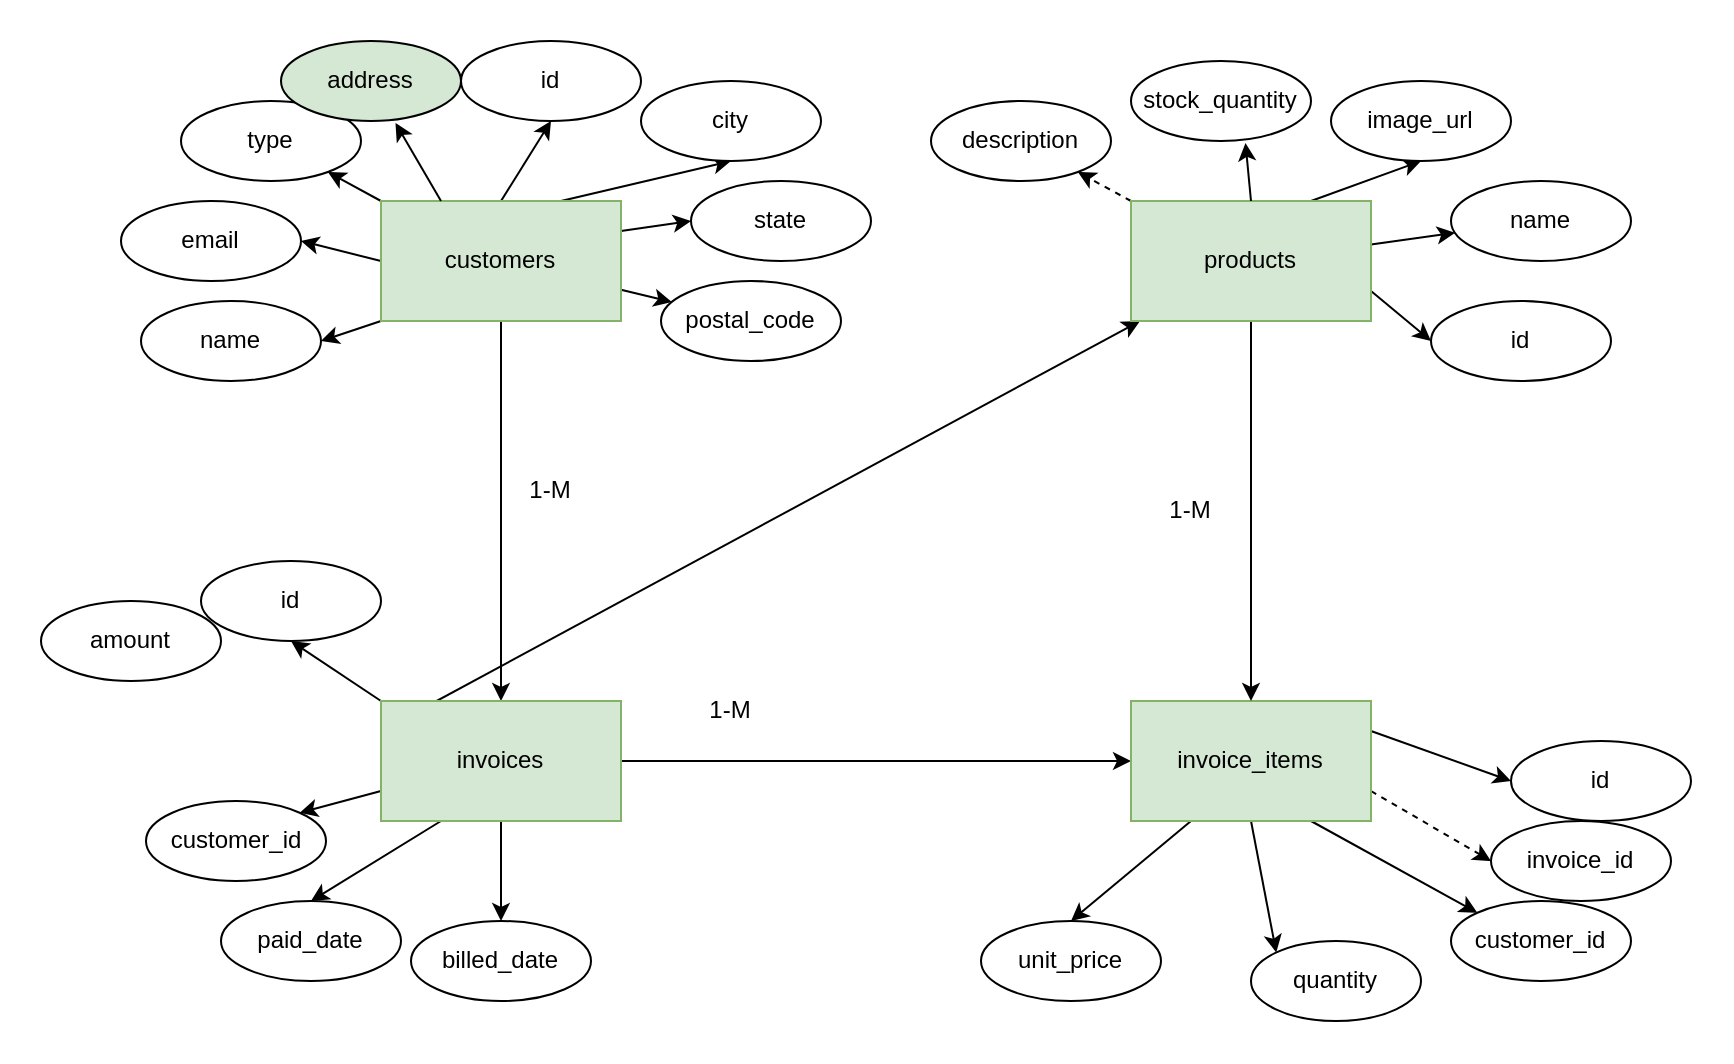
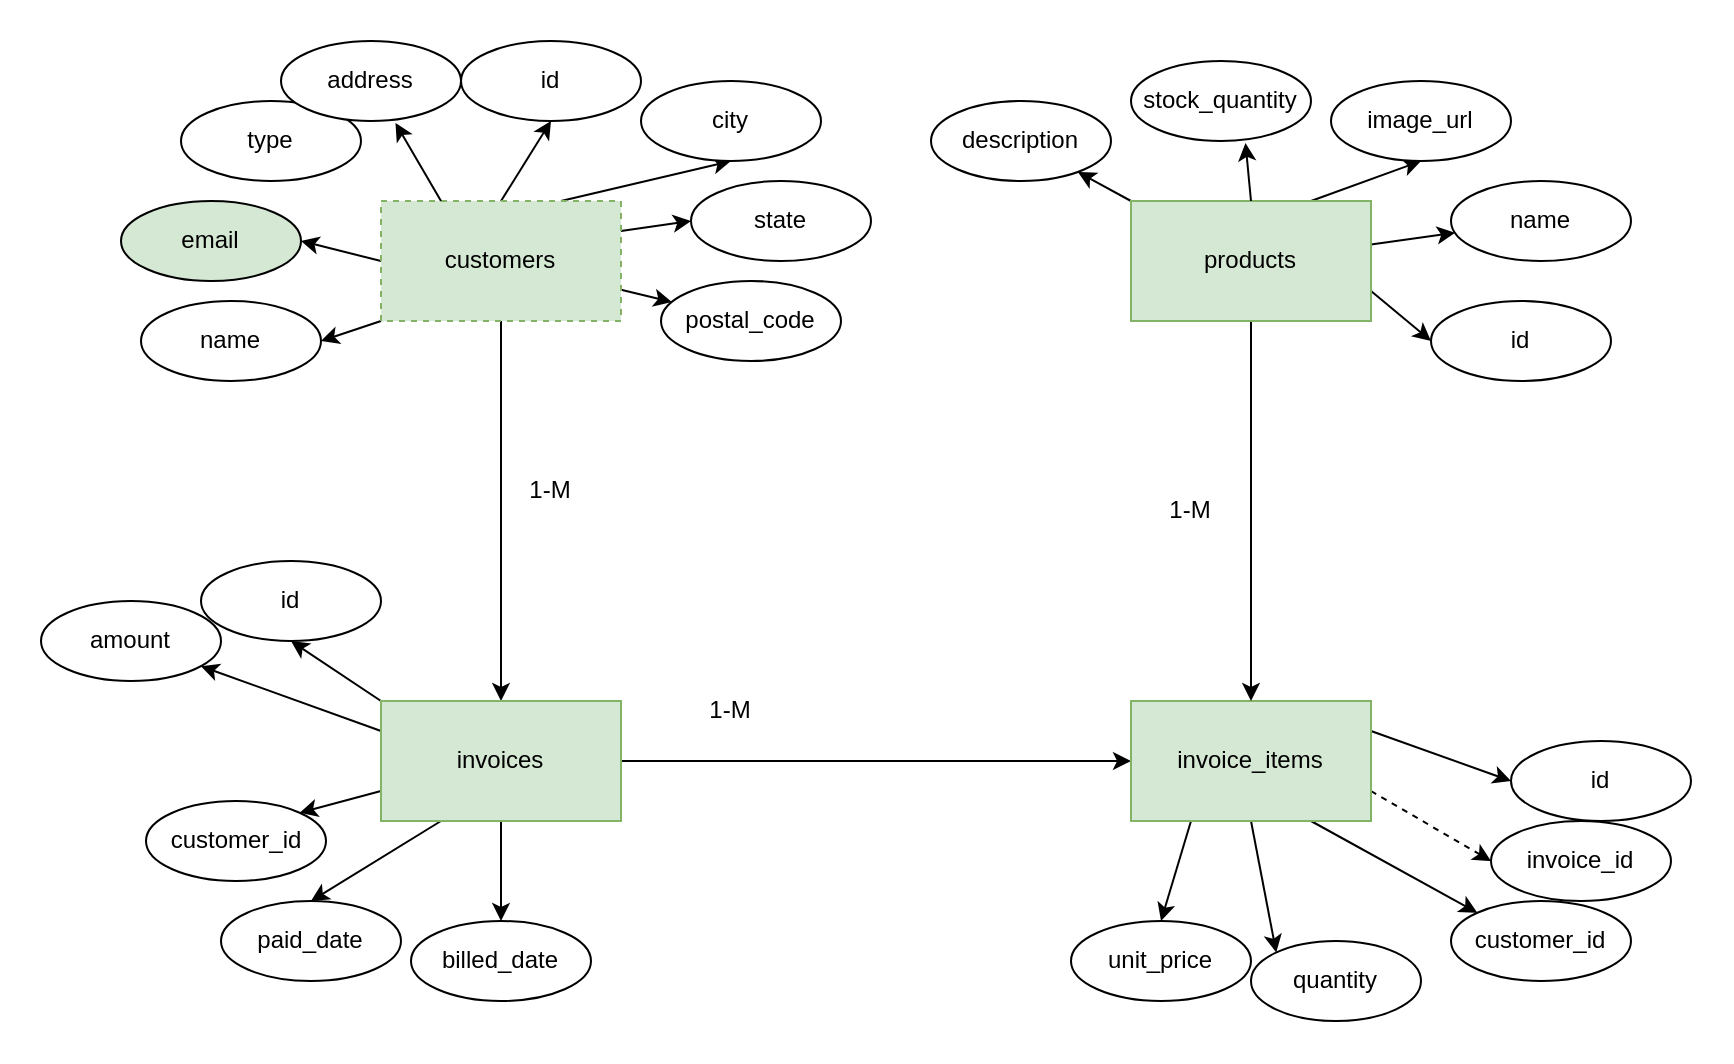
(371, 81) -> (371, 81)
(1109, 189) -> (1109, 189)
(360, 190) -> none
(211, 241) -> (211, 241)
(501, 261) -> (501, 261)
(817, 495) -> (297, 701)
(1071, 961) -> (1161, 961)
